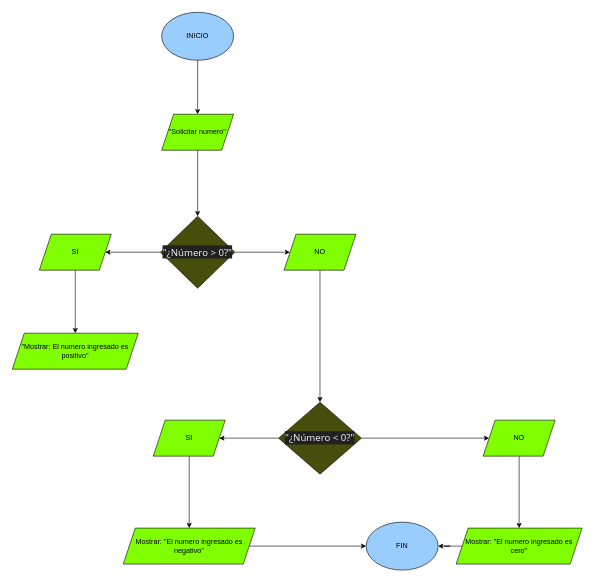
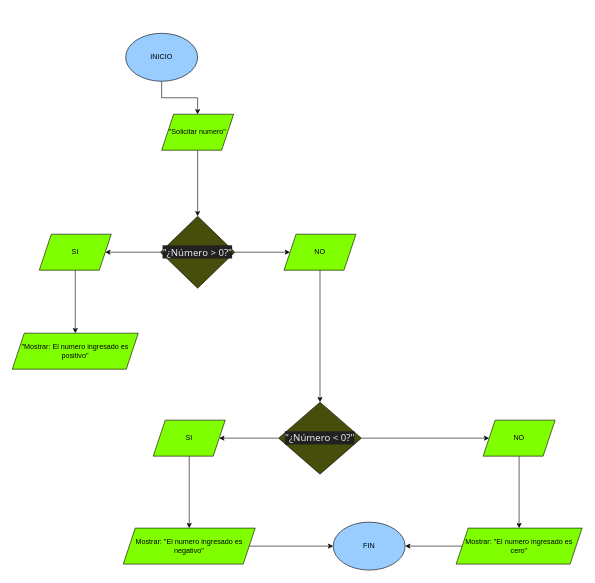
(198, 36) -> (162, 57)
(402, 546) -> (369, 546)
